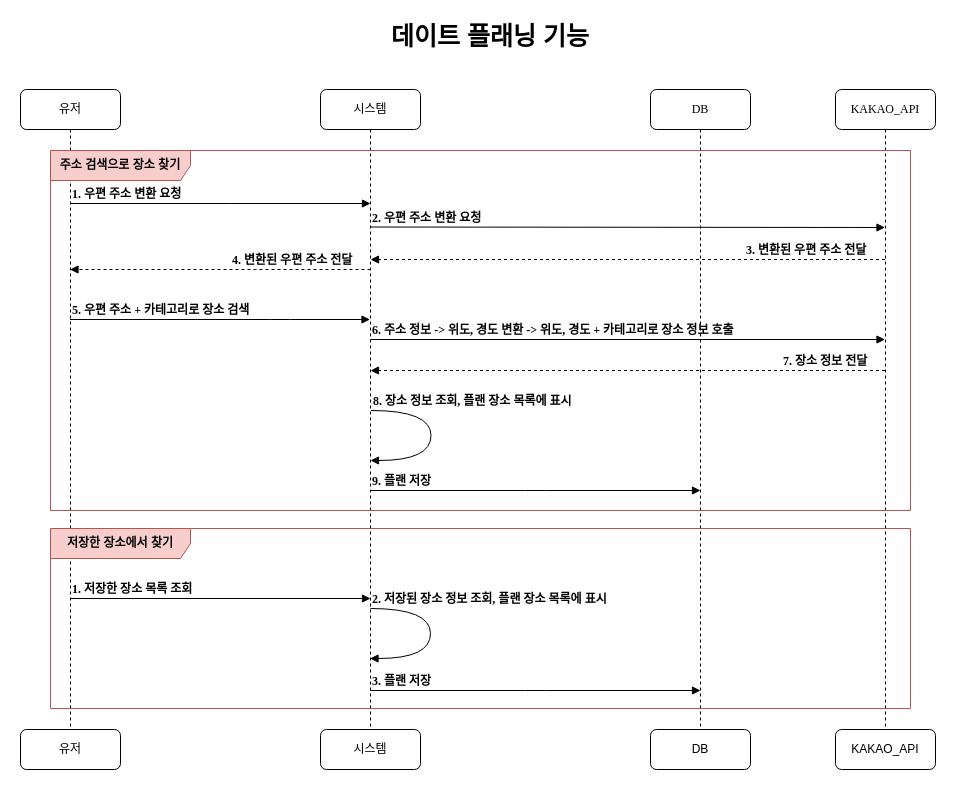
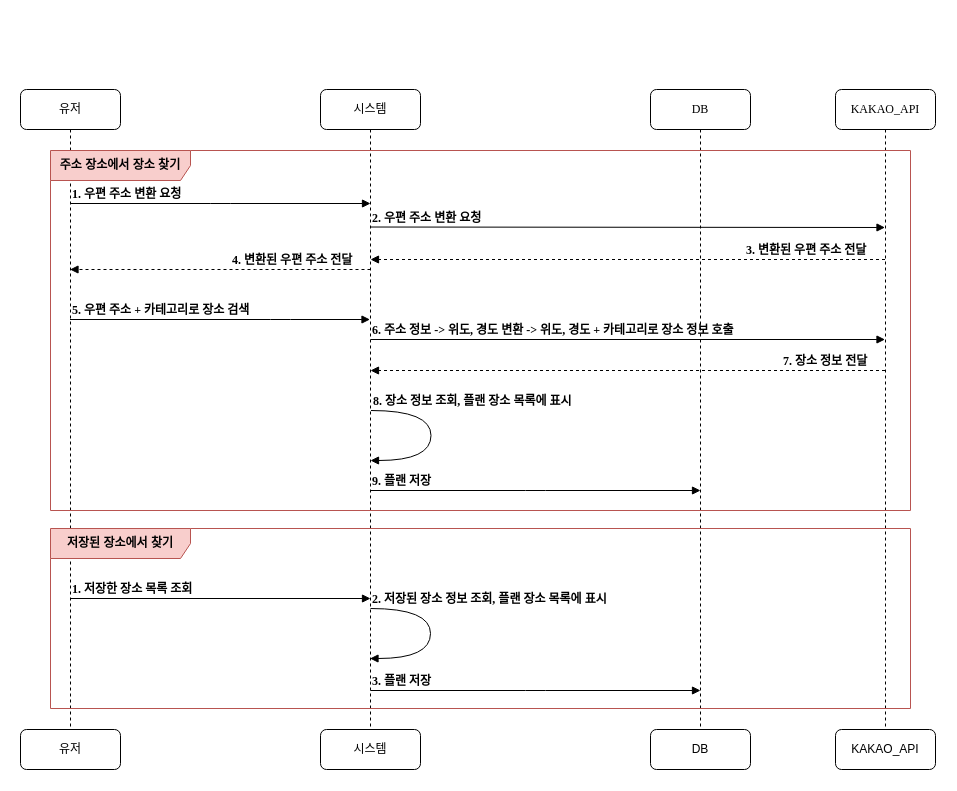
(491, 36) -> none
(121, 166) -> (121, 166)
(121, 544) -> (121, 544)
